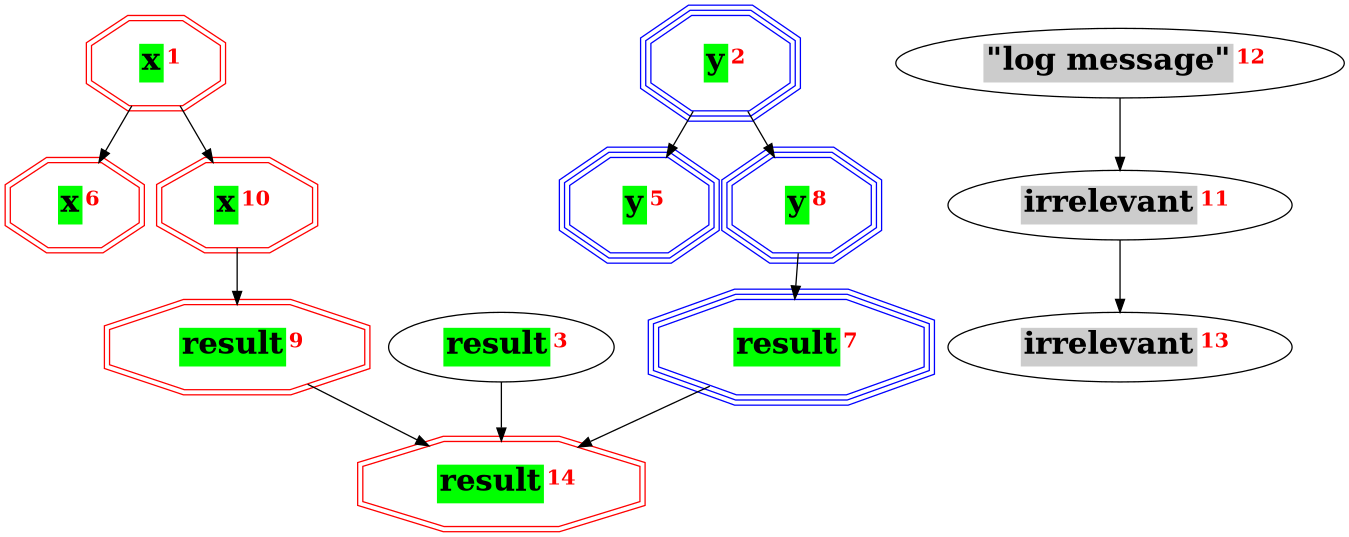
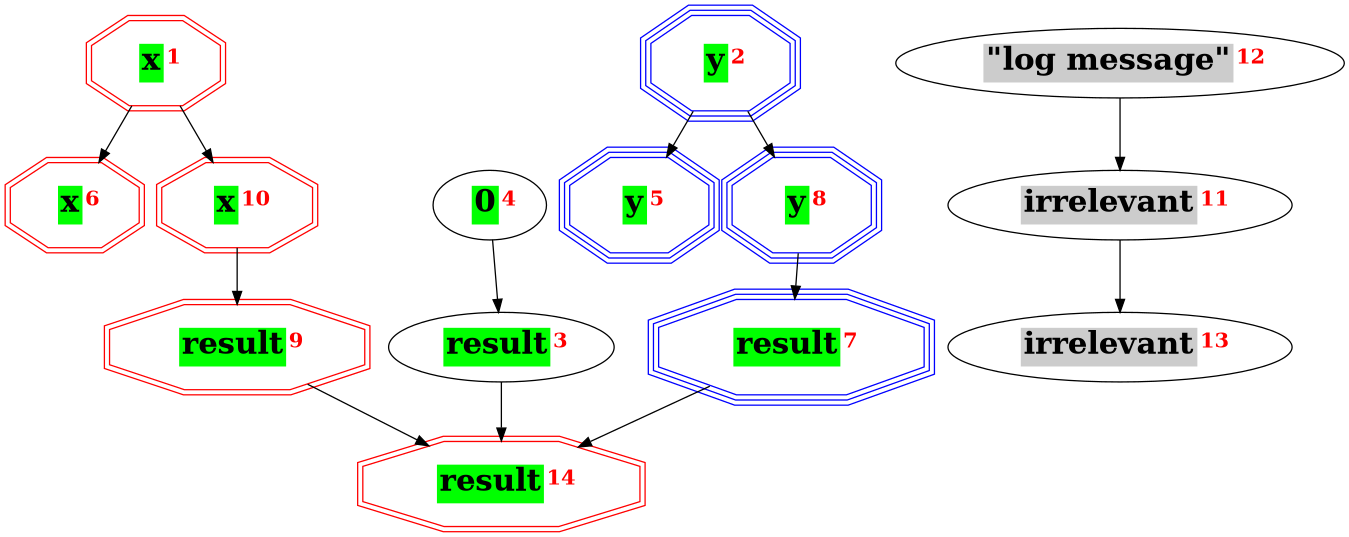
none -> (490, 205)
